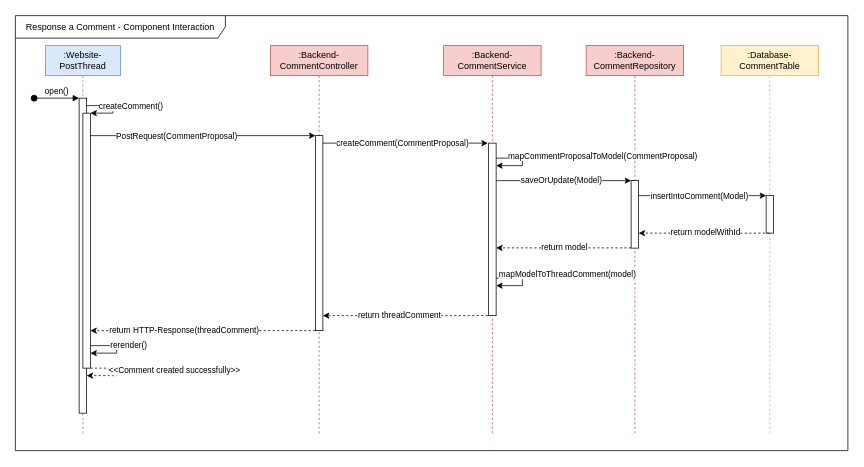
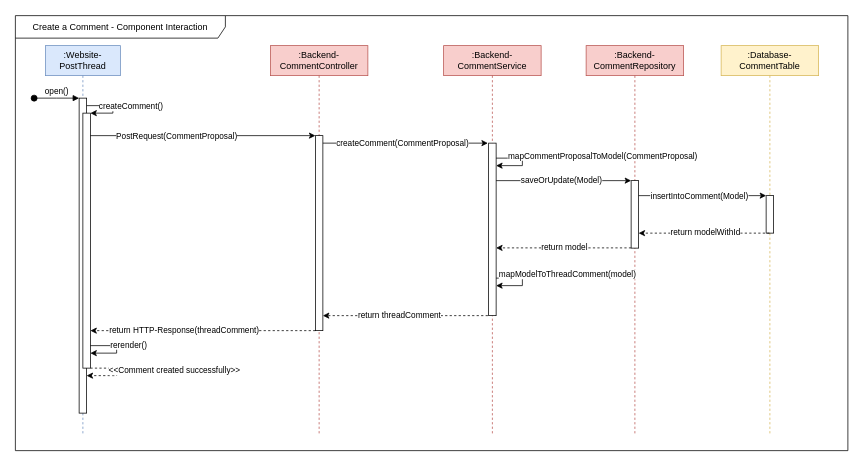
(120, 27) -> (120, 27)
